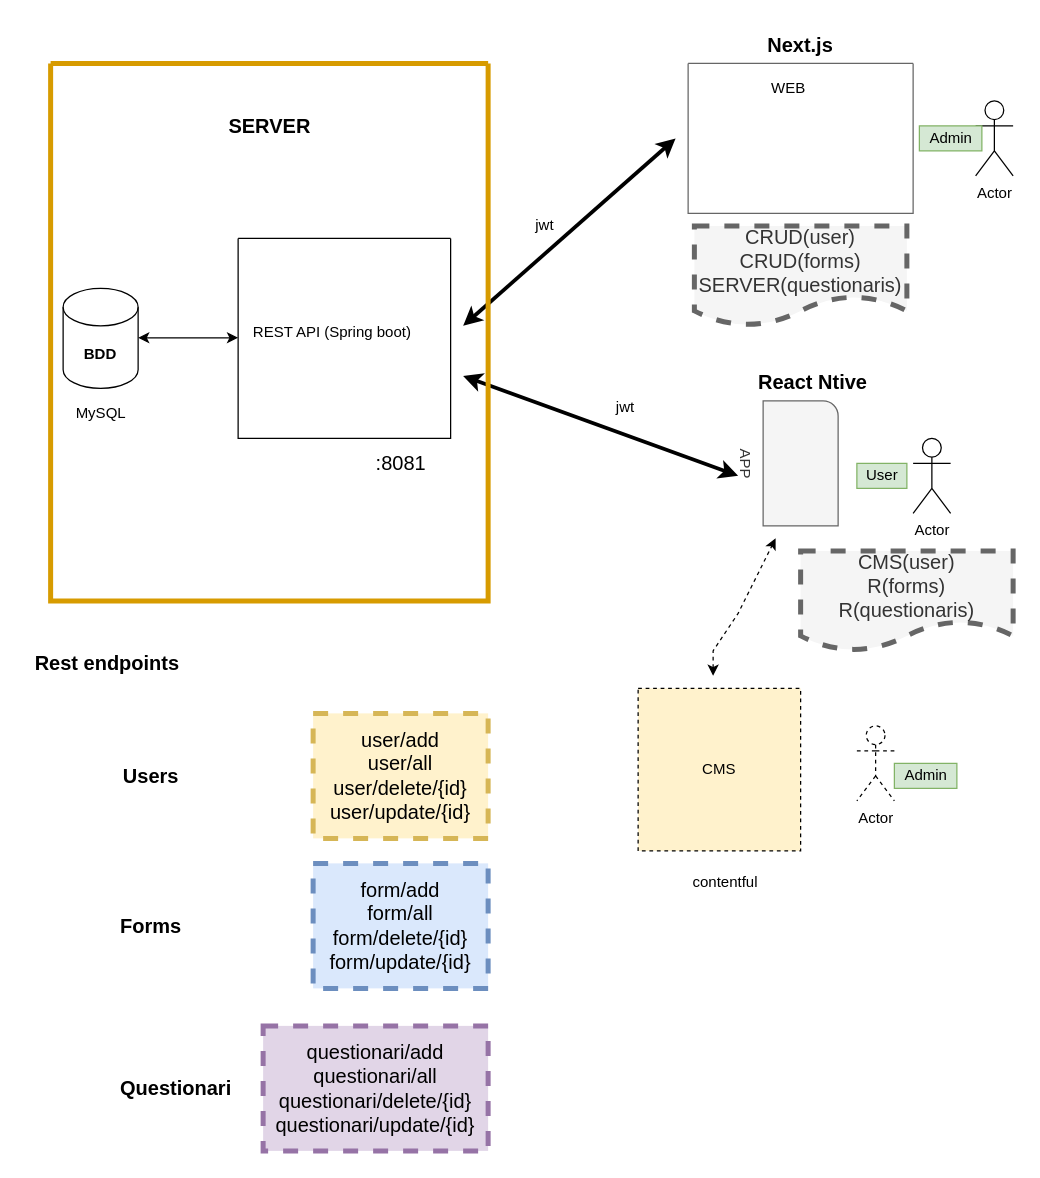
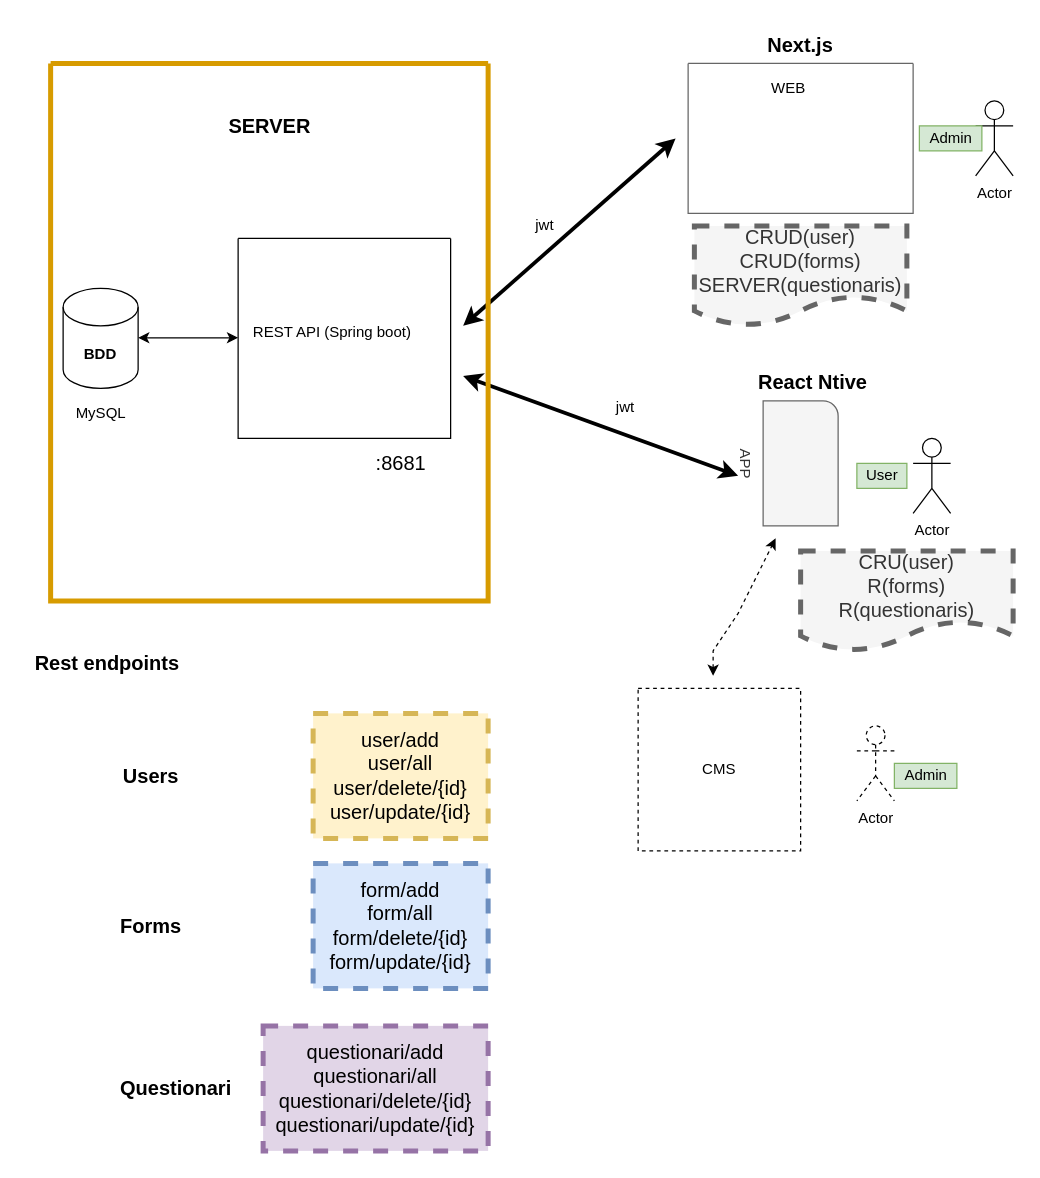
(401, 463) -> (401, 463)
(907, 586) -> (907, 586)
(719, 769) -> (719, 769)
(726, 882) -> none
